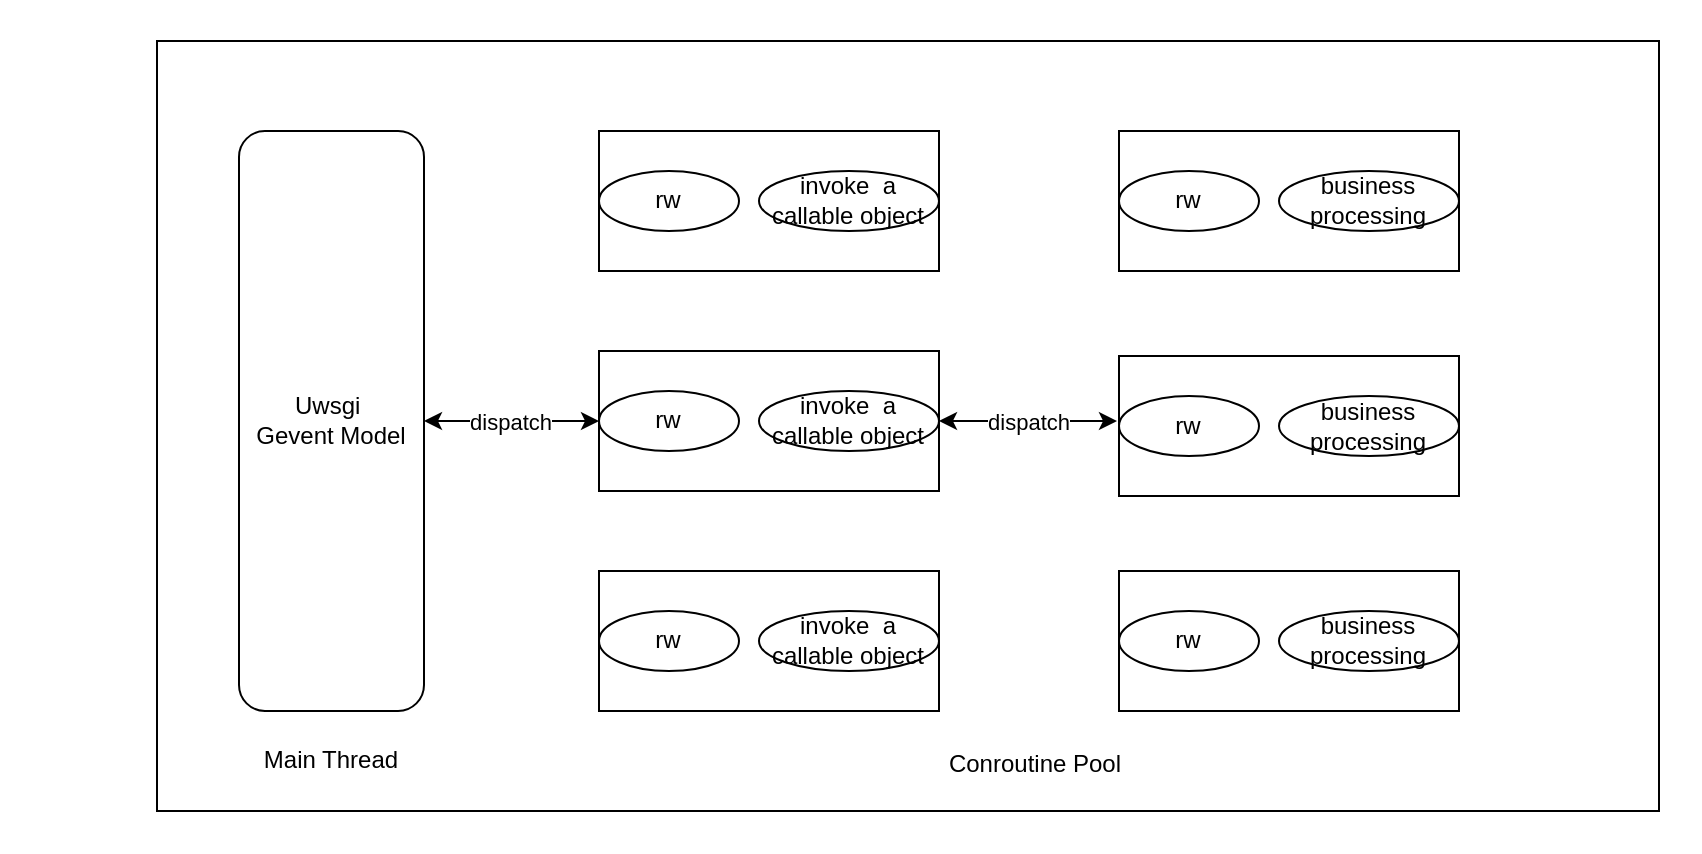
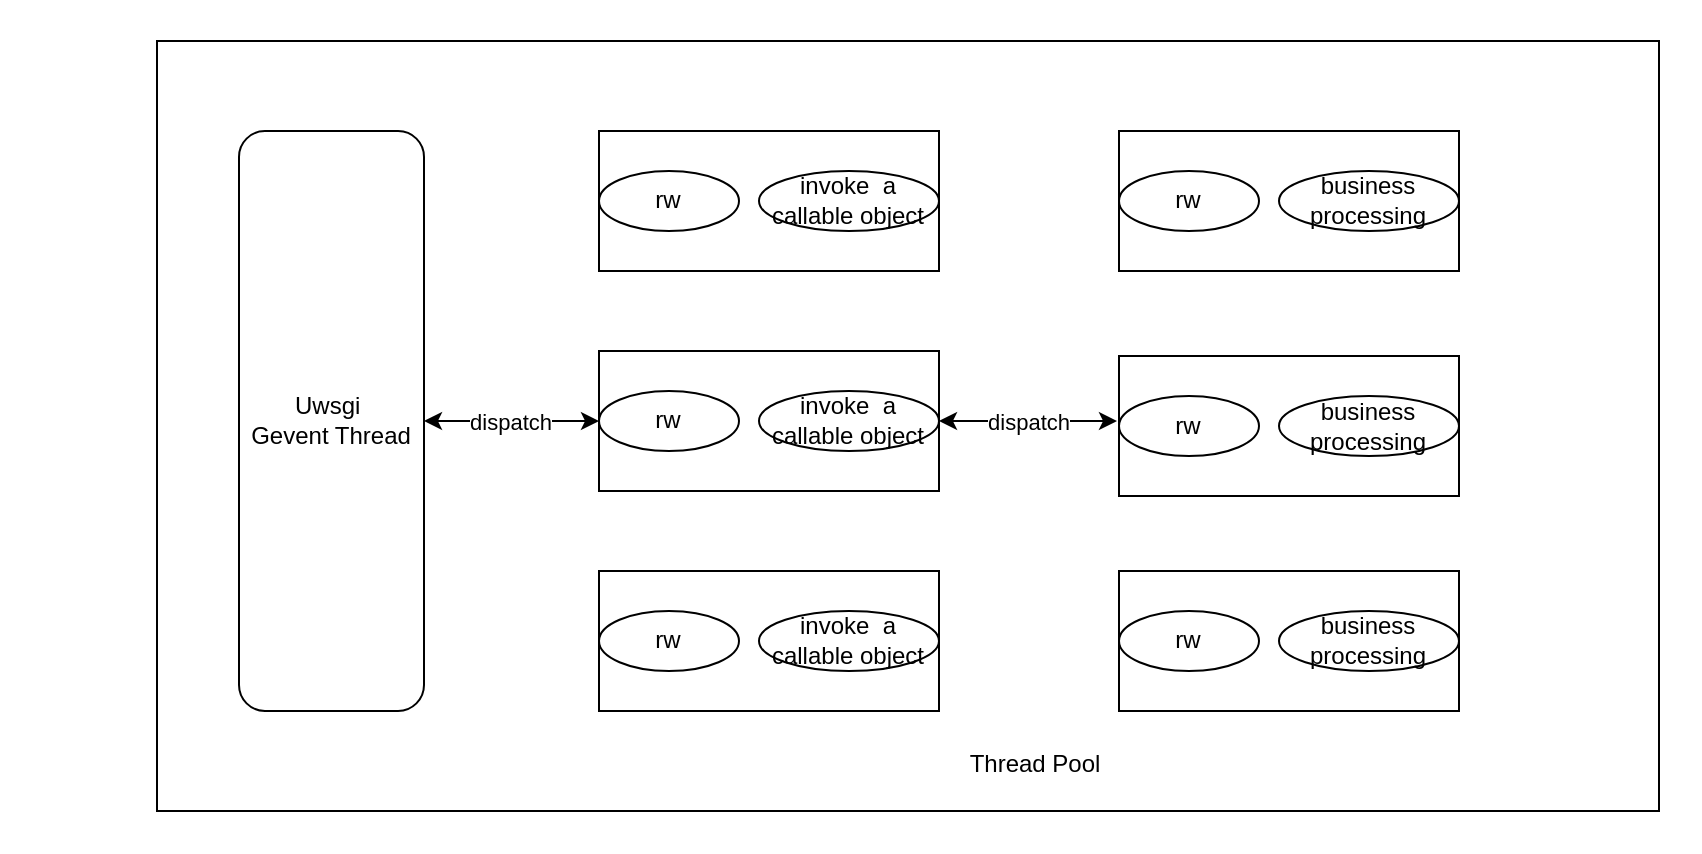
(332, 421) -> (332, 421)
(332, 761) -> none
(1036, 765) -> (1036, 765)
